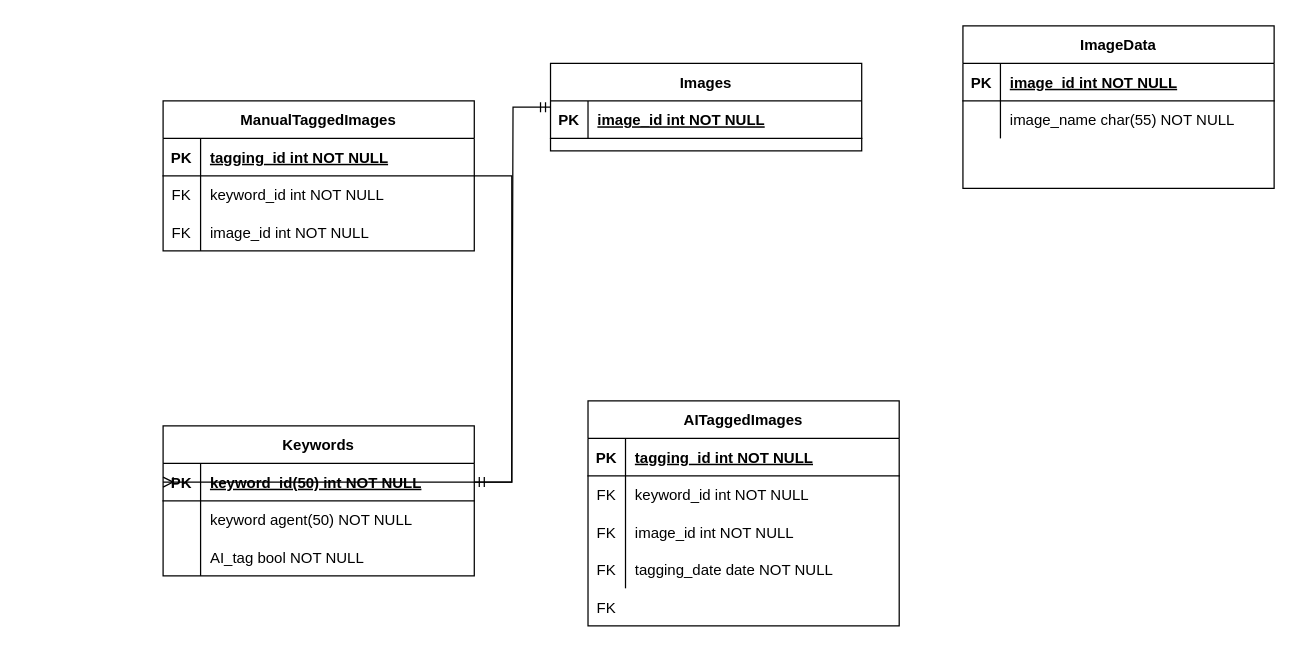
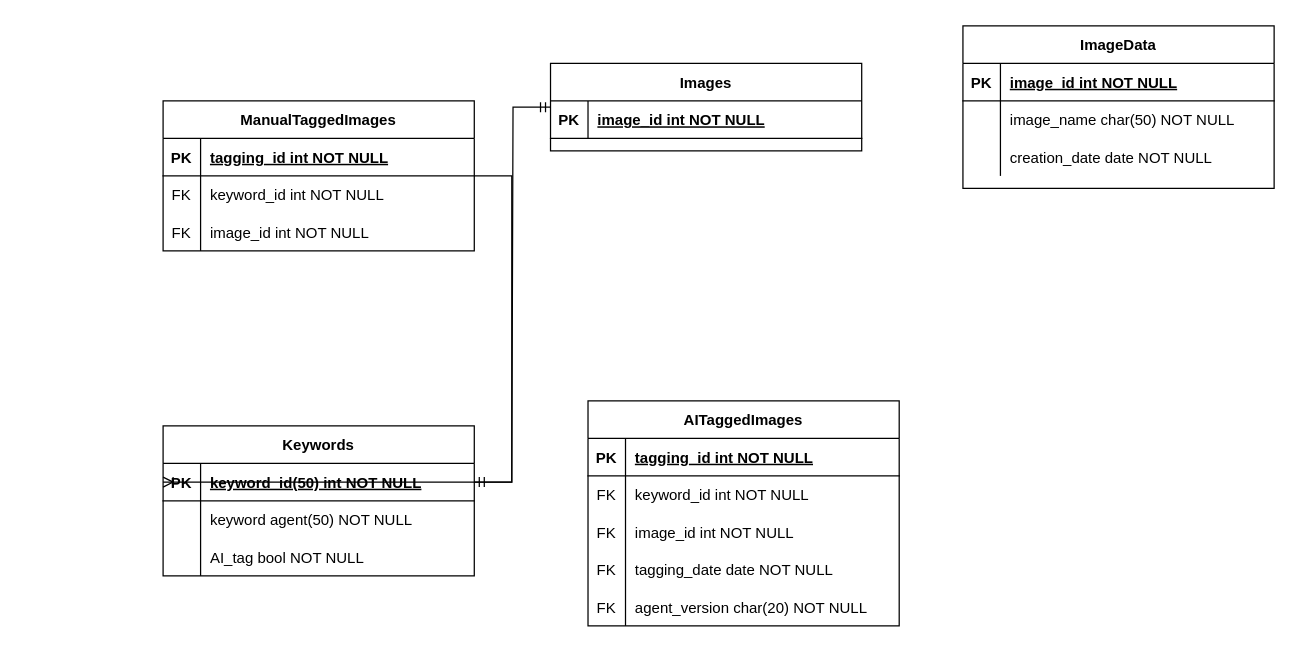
(1120, 120) -> (1120, 120)
none -> (1138, 157)
none -> (763, 607)
